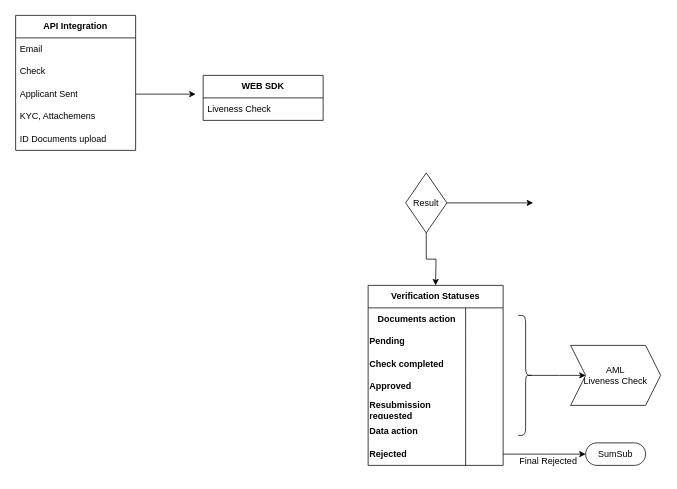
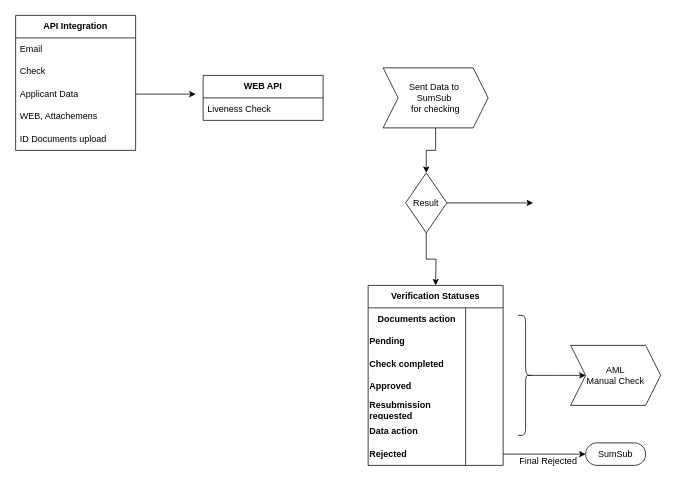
(263, 87) -> (263, 87)
(52, 94) -> (52, 94)
none -> (435, 98)
(58, 117) -> (58, 117)
none -> (433, 150)
(615, 375) -> (615, 375)
